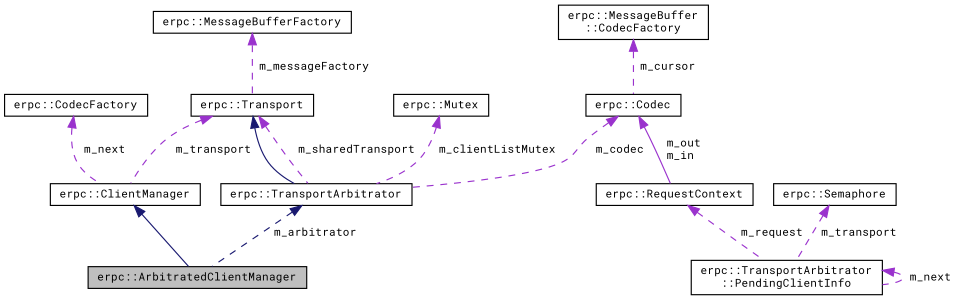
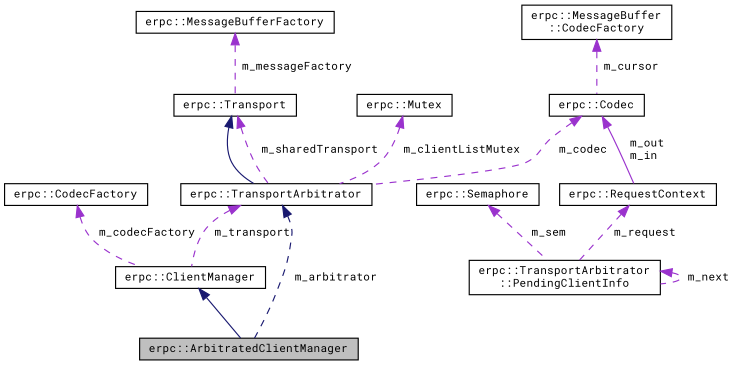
(160, 145) -> (203, 233)
(102, 150) -> (144, 233)
(856, 233) -> (546, 233)
